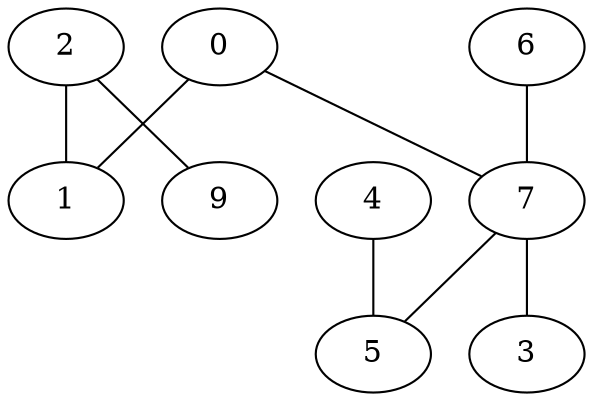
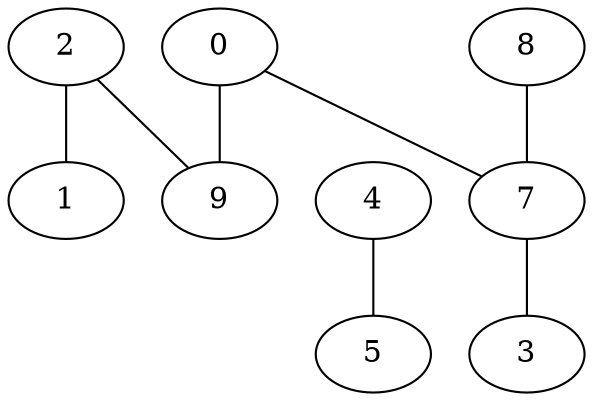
(527, 47) -> (527, 47)
(152, 115) -> (220, 124)
(450, 277) -> none
